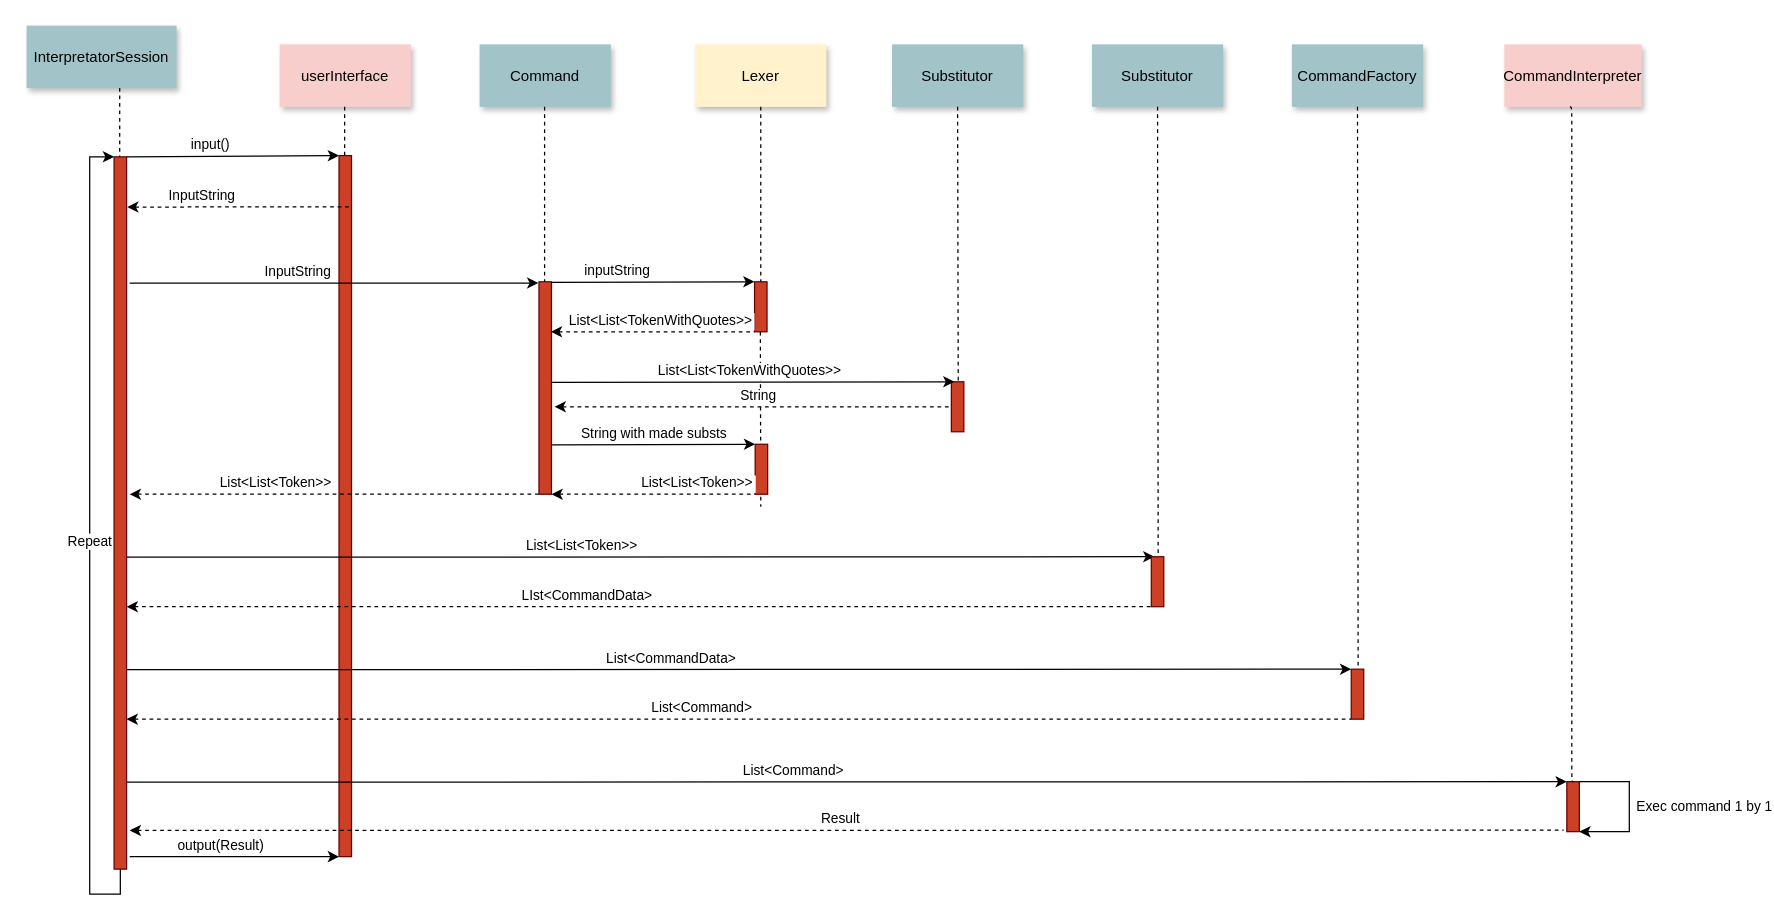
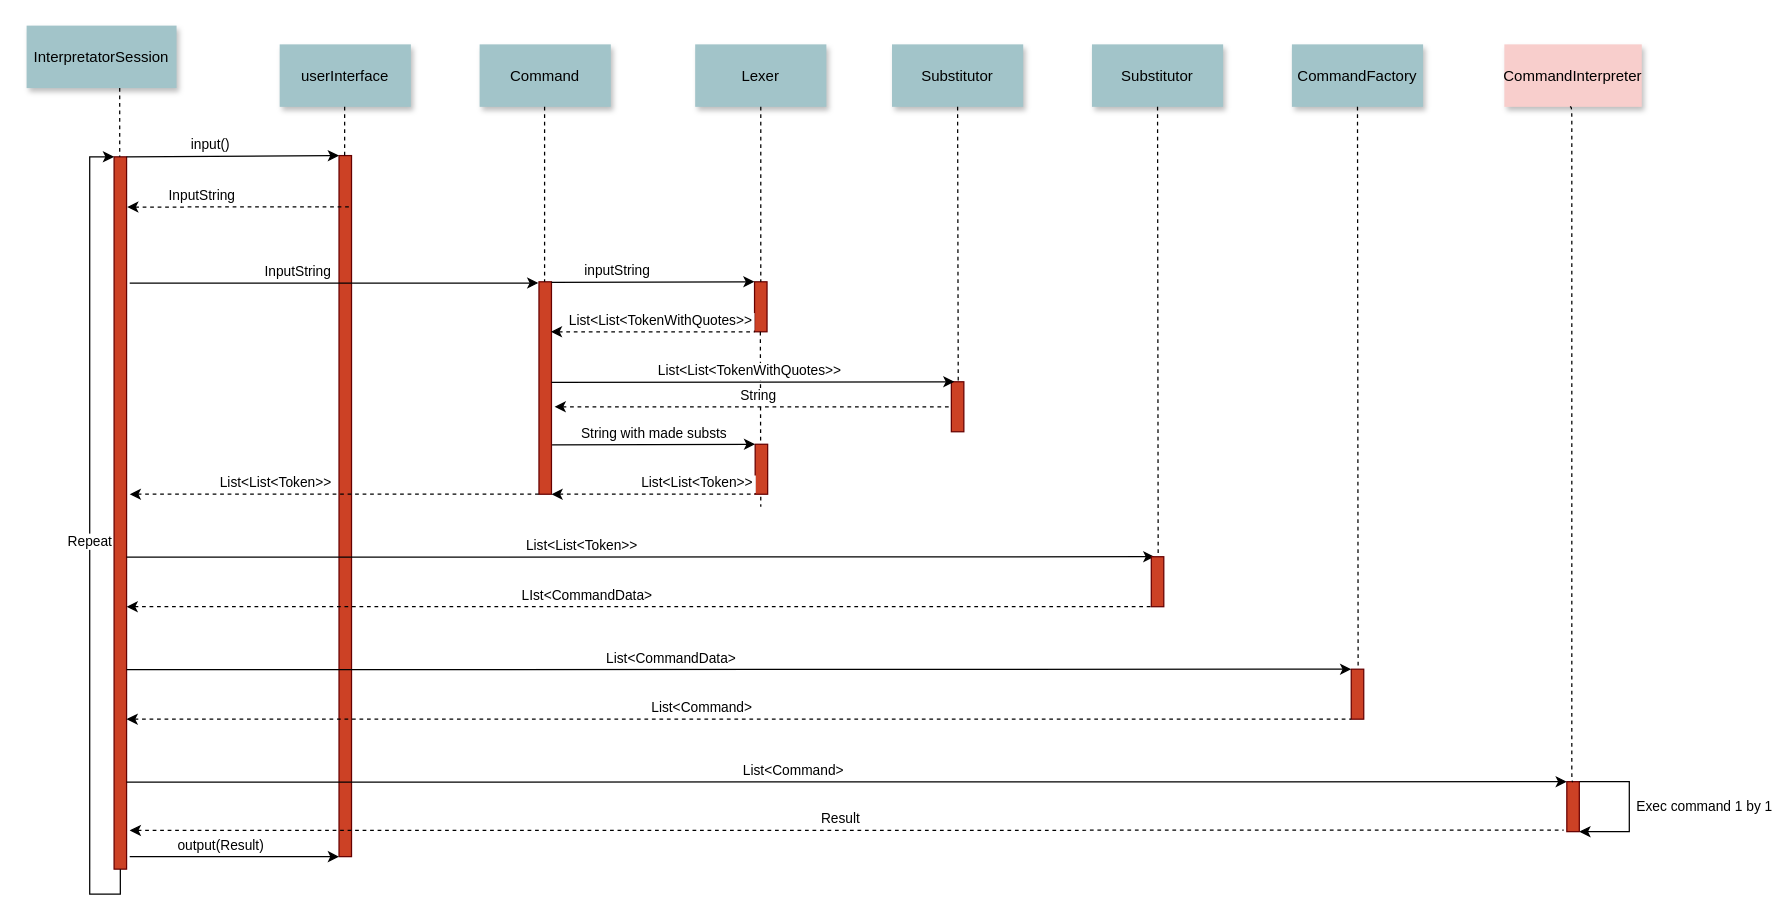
(345, 76) -> (345, 76)
(761, 76) -> (761, 76)
